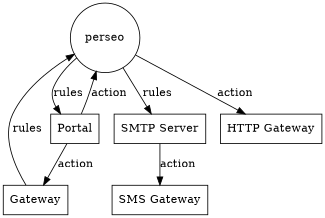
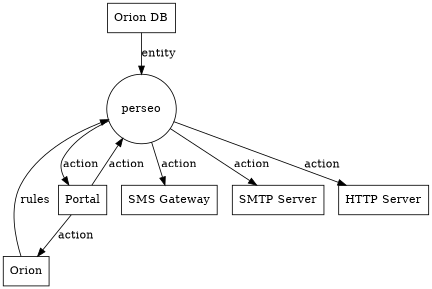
none -> (142, 18)
(69, 93) -> (81, 164)
(158, 93) -> (252, 164)
(271, 129) -> (384, 200)
(160, 160) -> (157, 160)
(36, 200) -> (26, 271)
